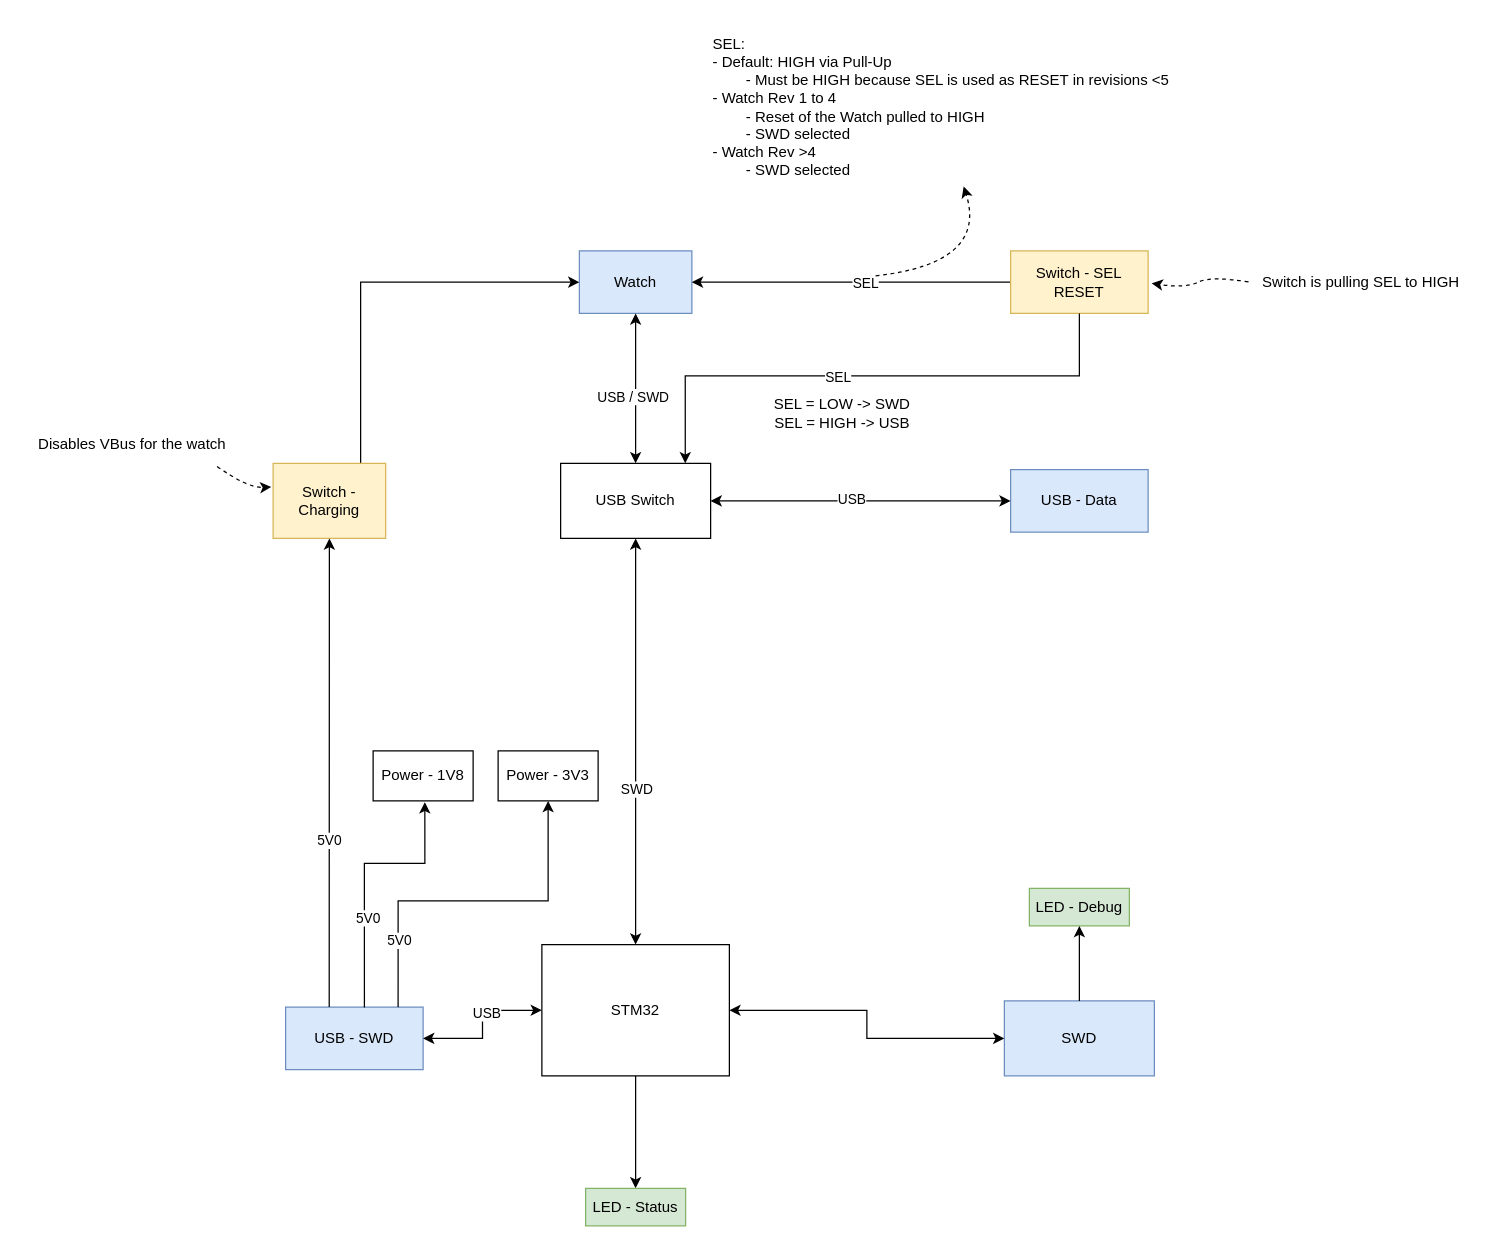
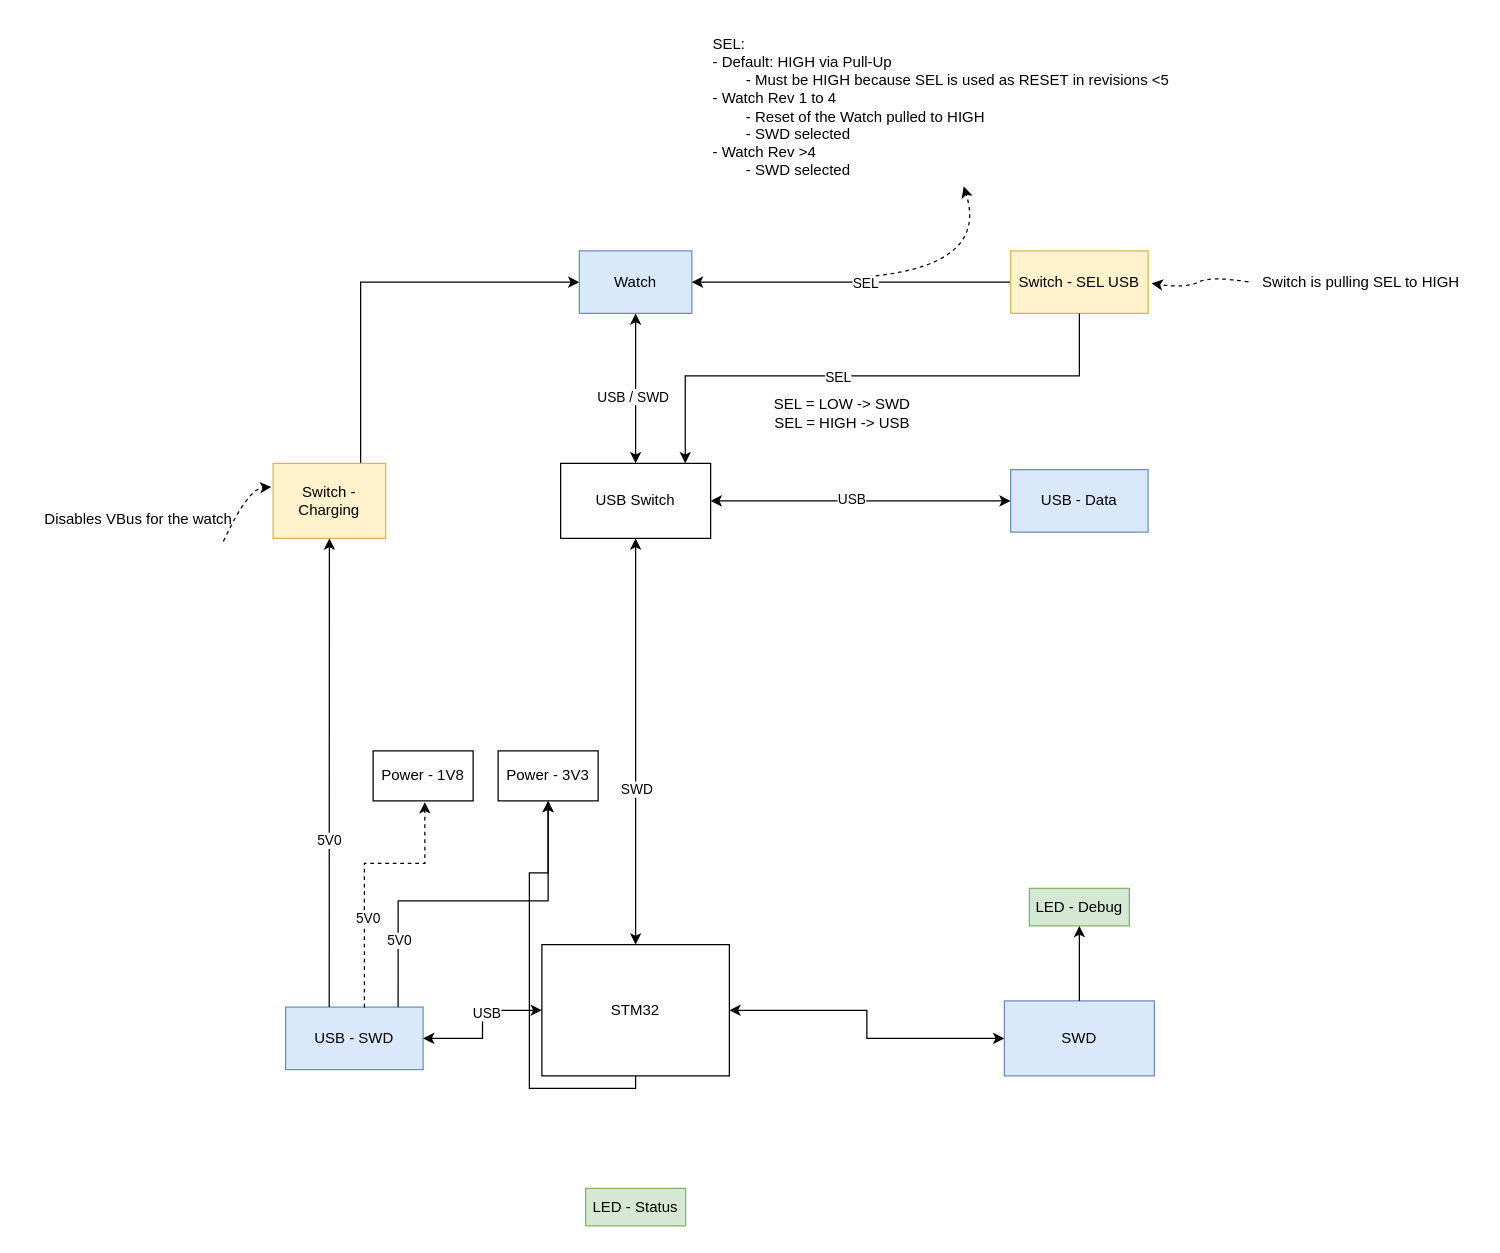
(1079, 282) -> (1079, 282)
(132, 444) -> (138, 519)
(399, 863) -> (399, 863)
(636, 1133) -> (529, 1027)
